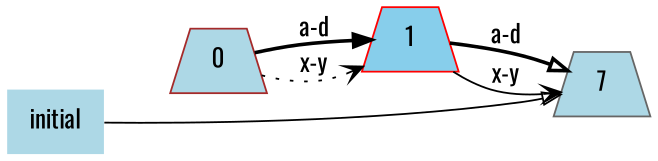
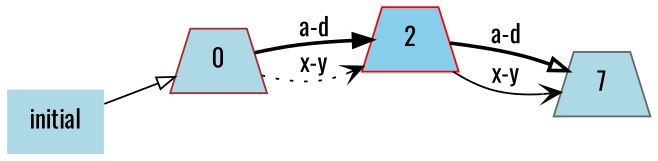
(410, 39) -> (410, 39)
(324, 119) -> (131, 94)
